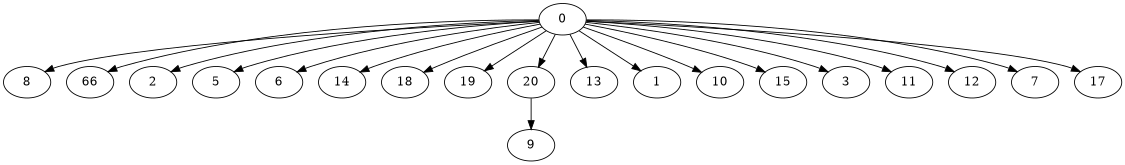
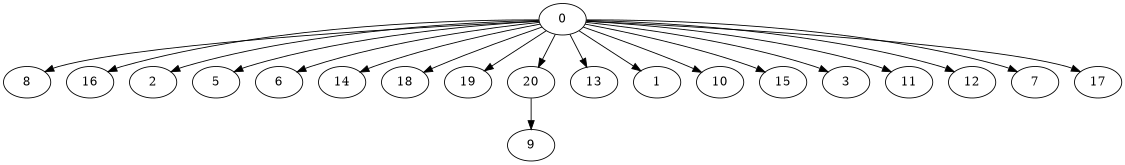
(90, 82) -> (90, 82)
